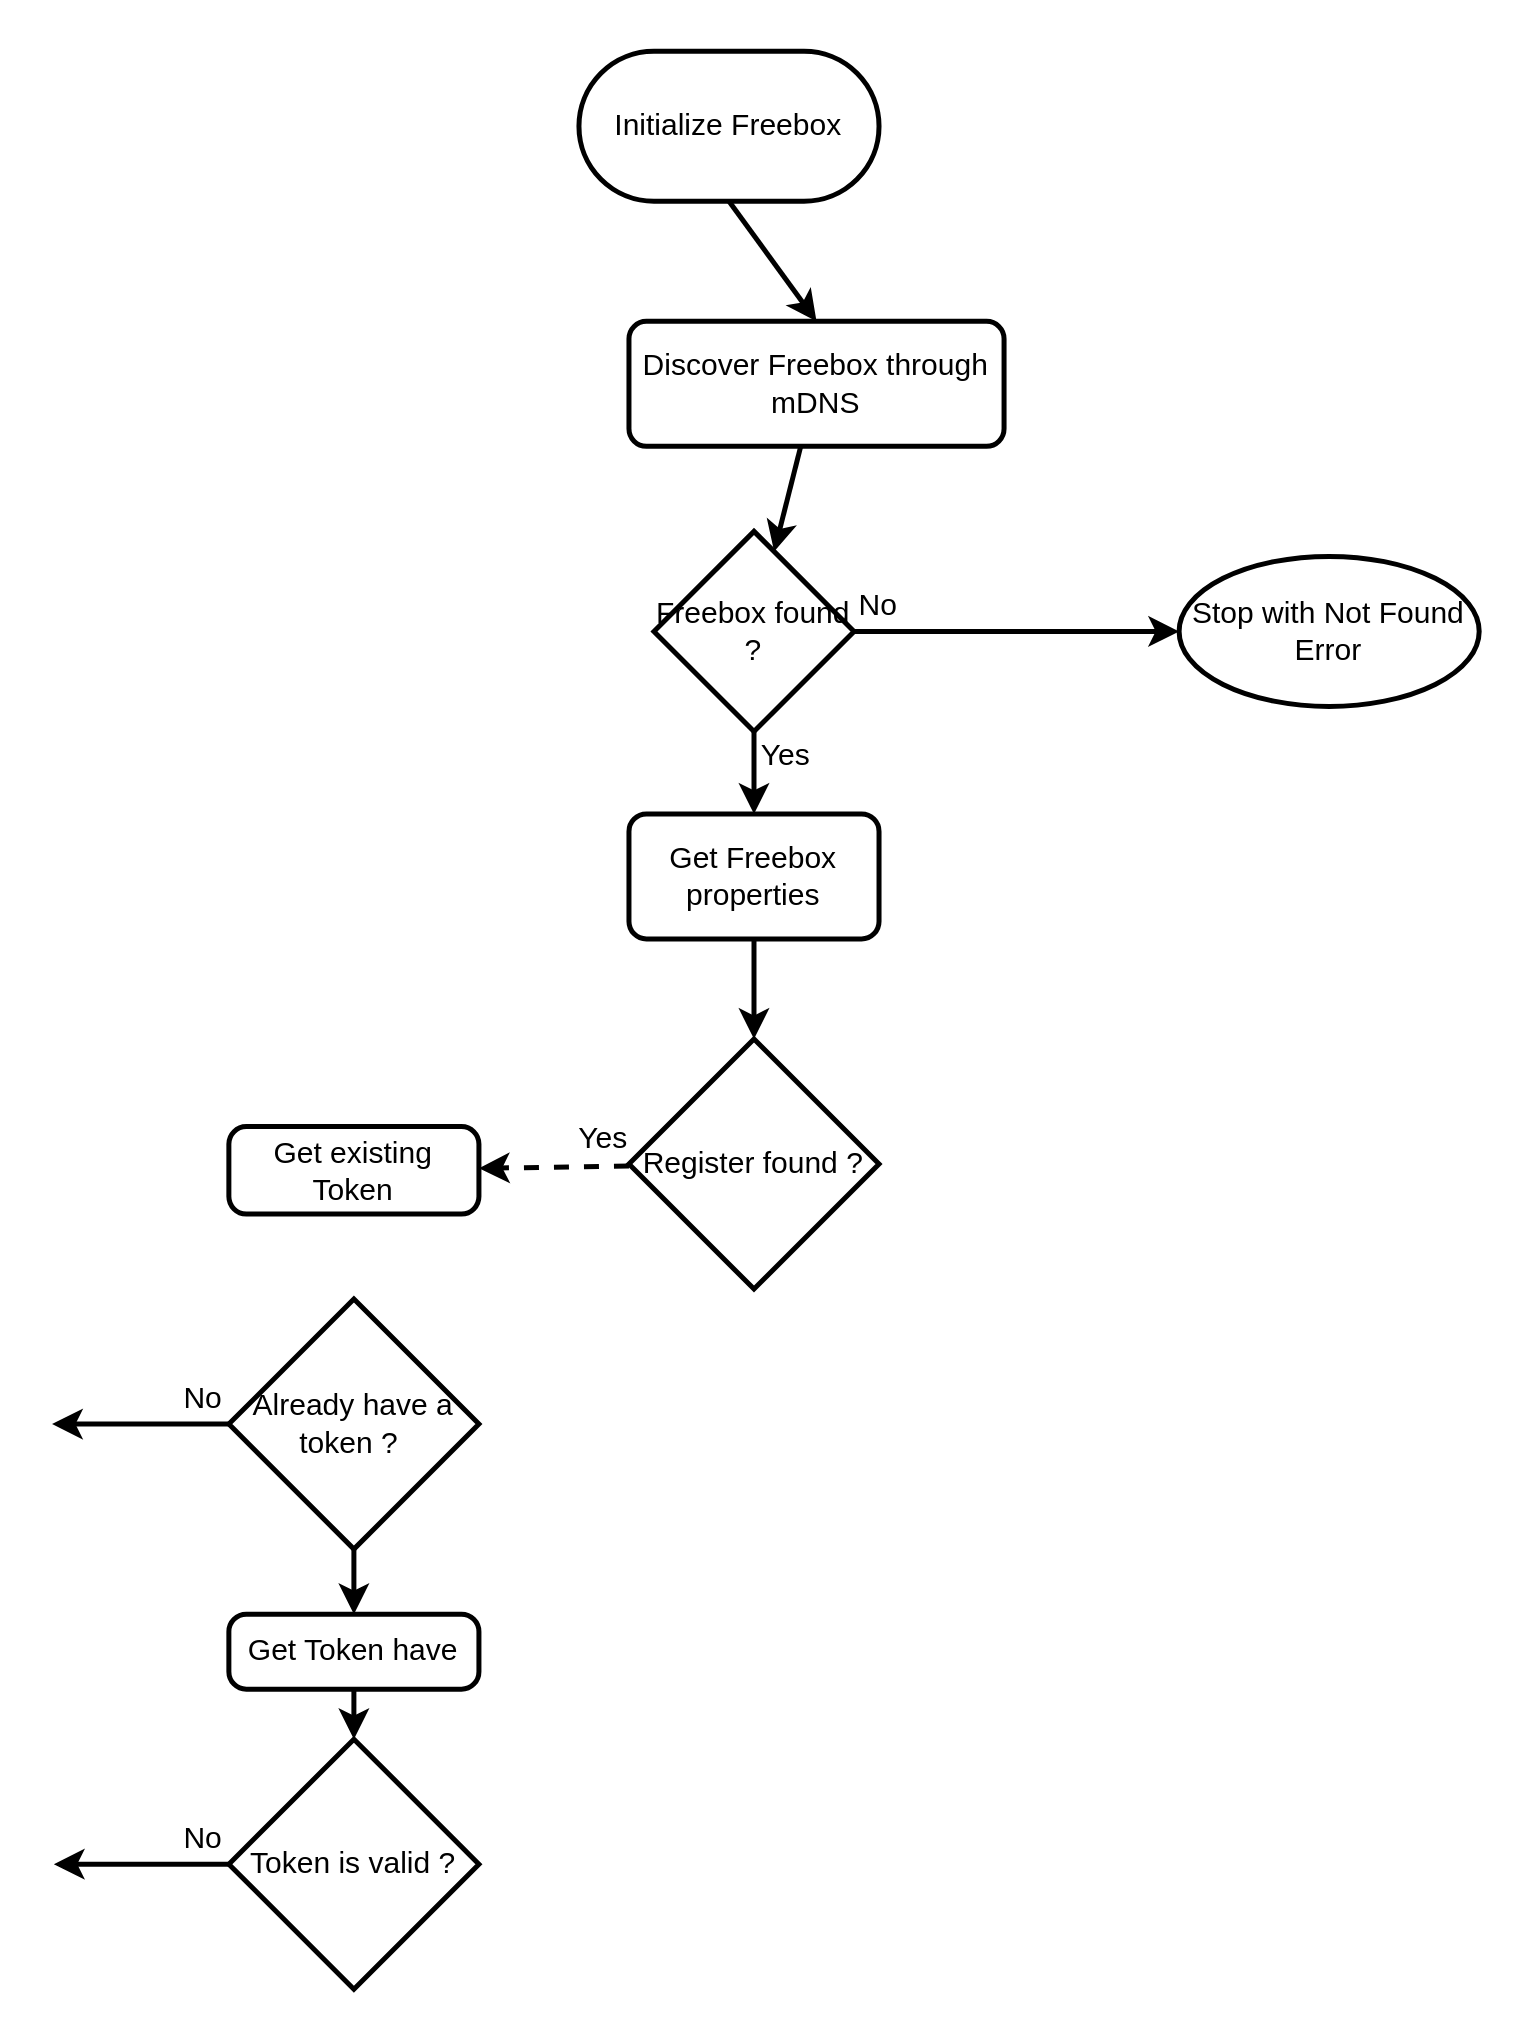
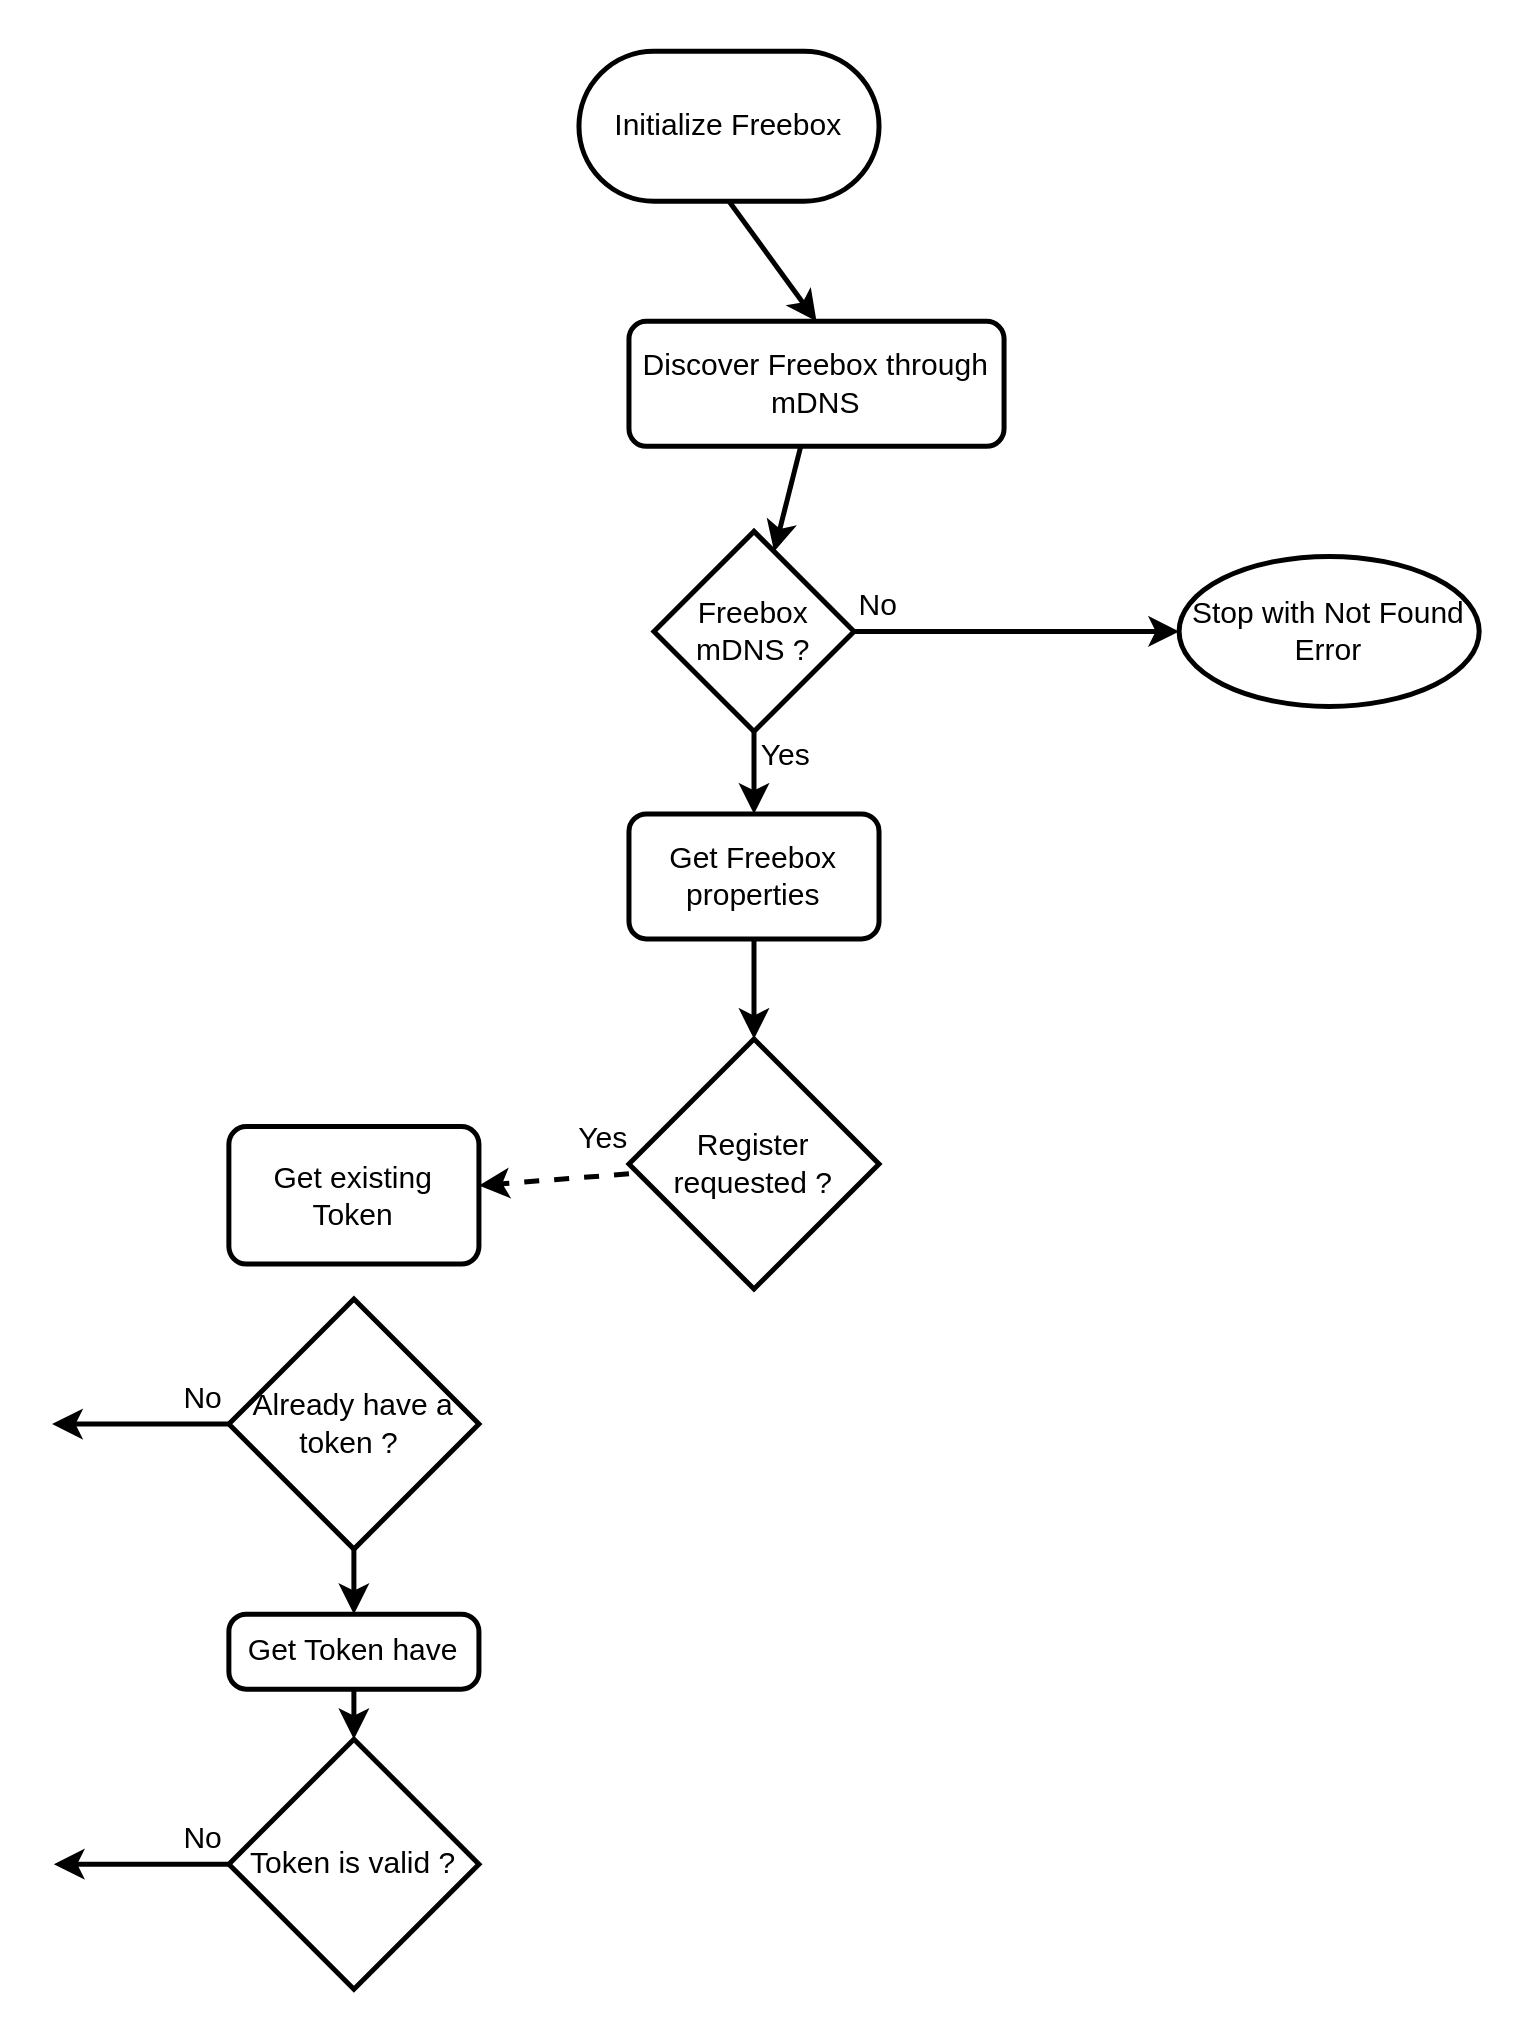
(754, 631) -> (754, 631)
(754, 1164) -> (754, 1164)
(354, 1170) -> (354, 1195)
